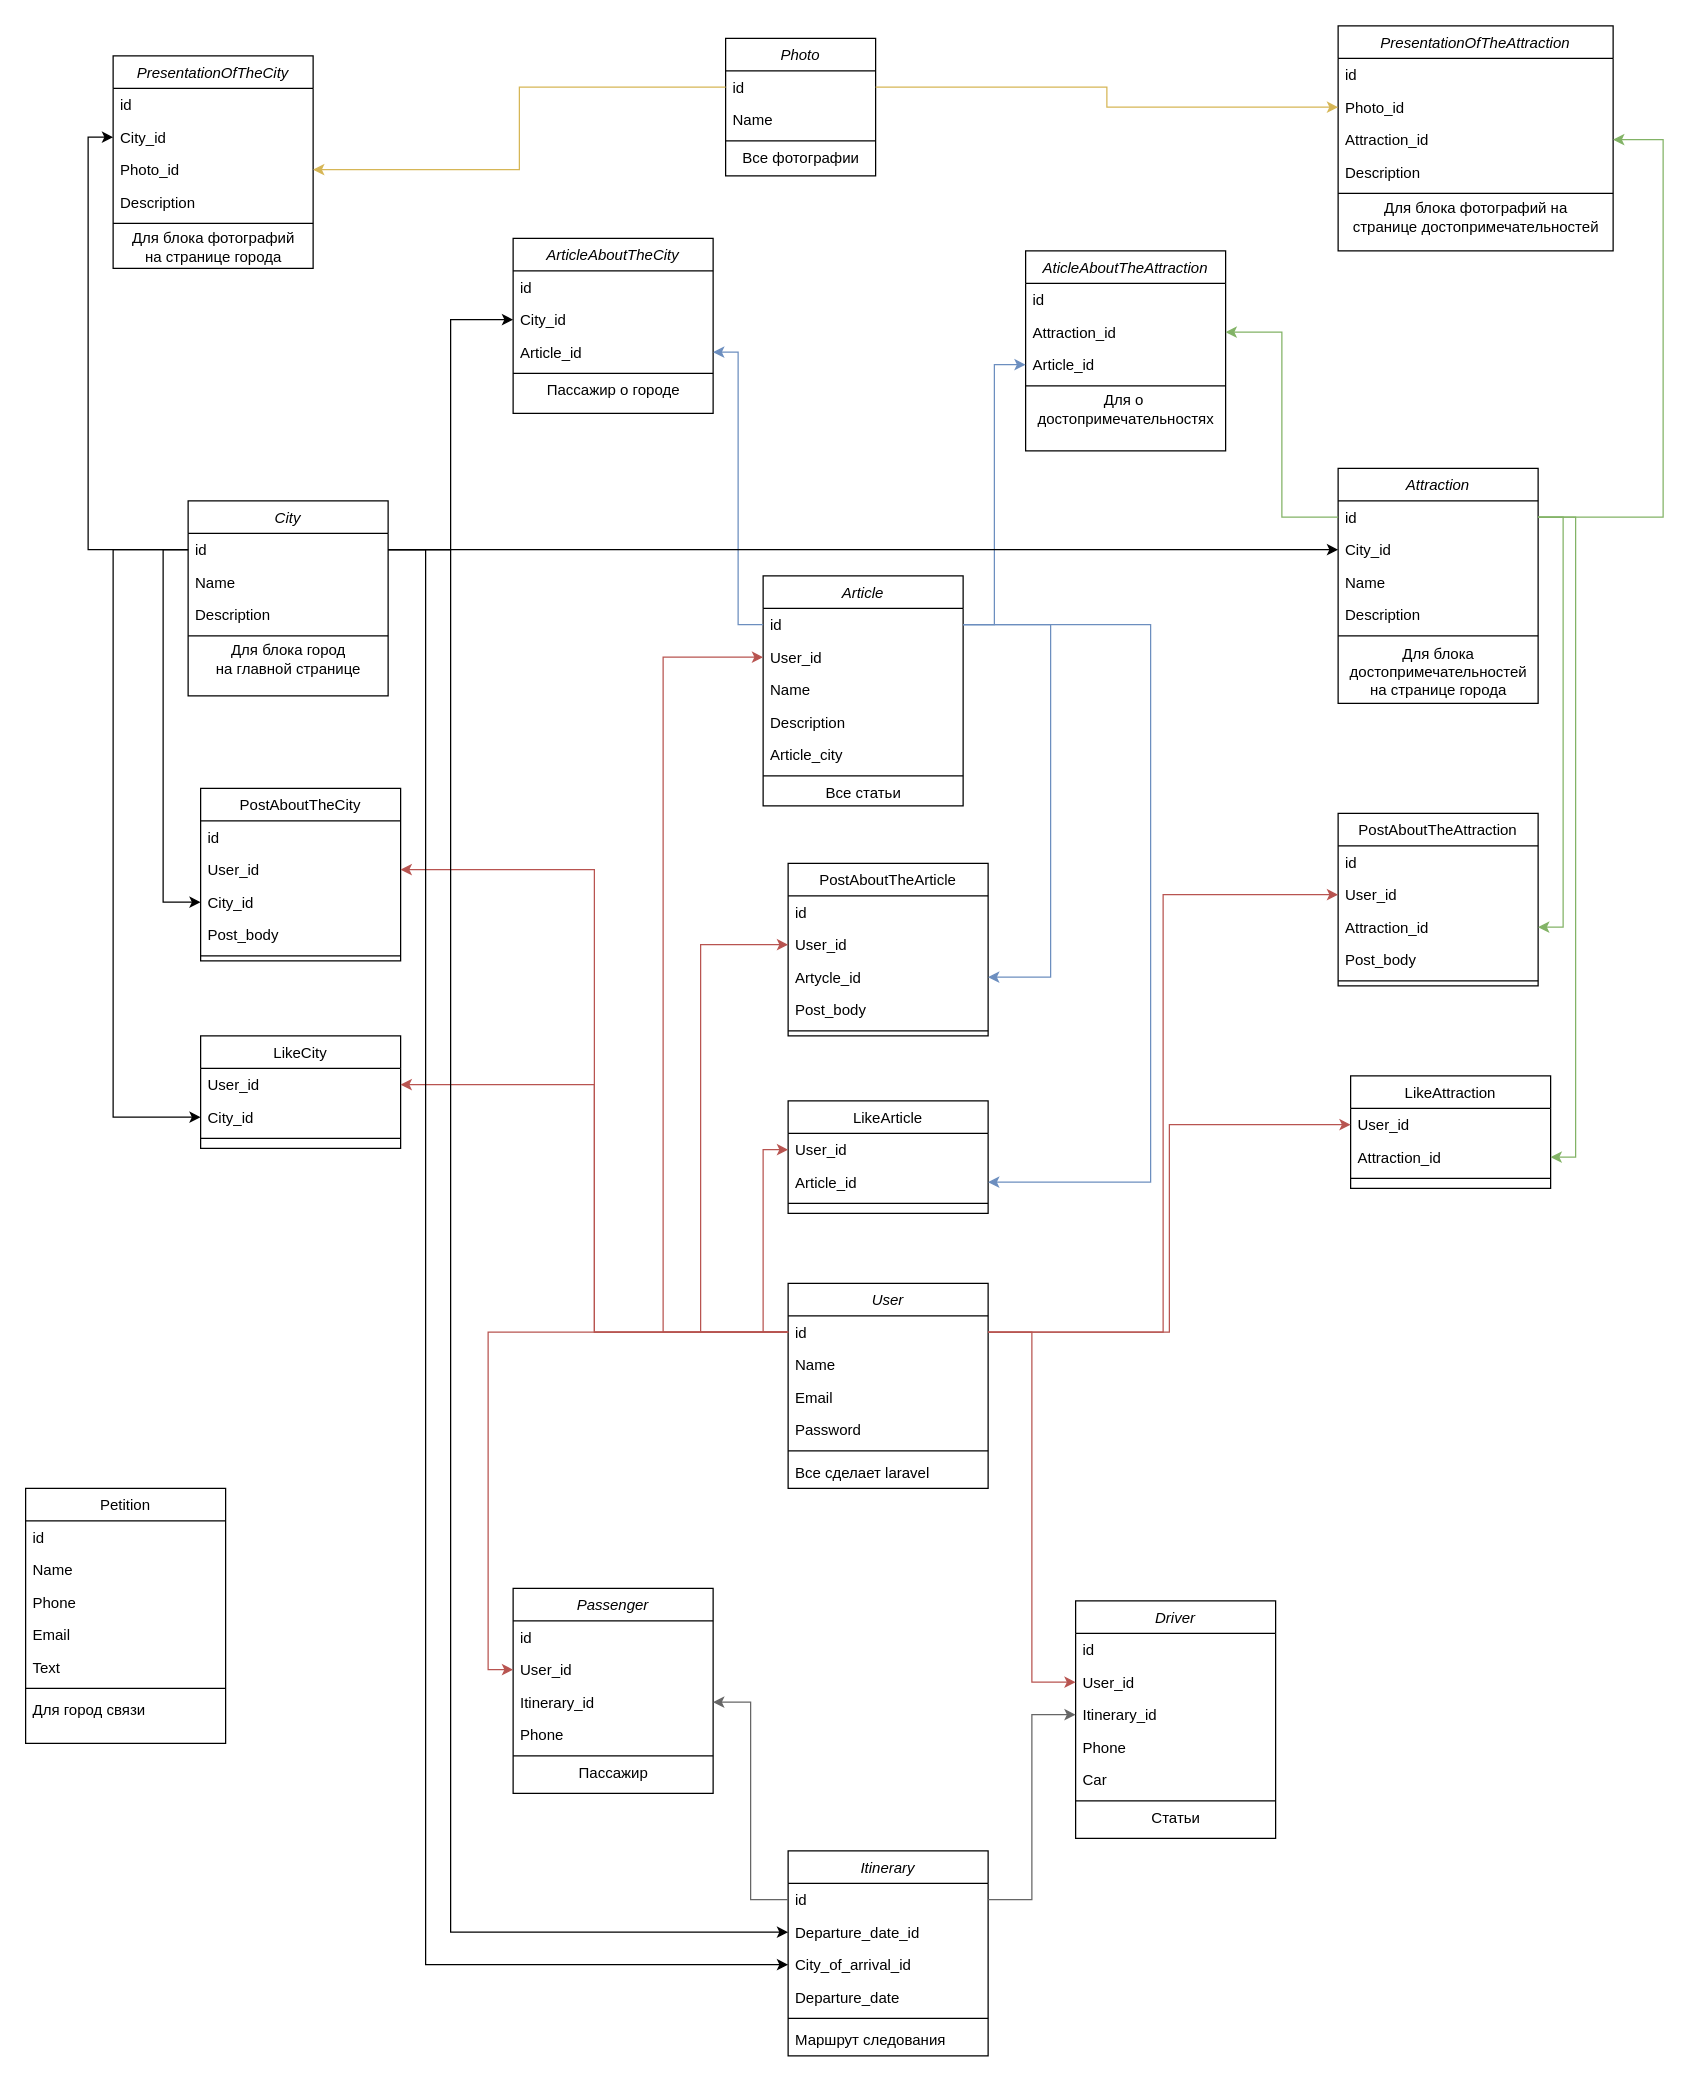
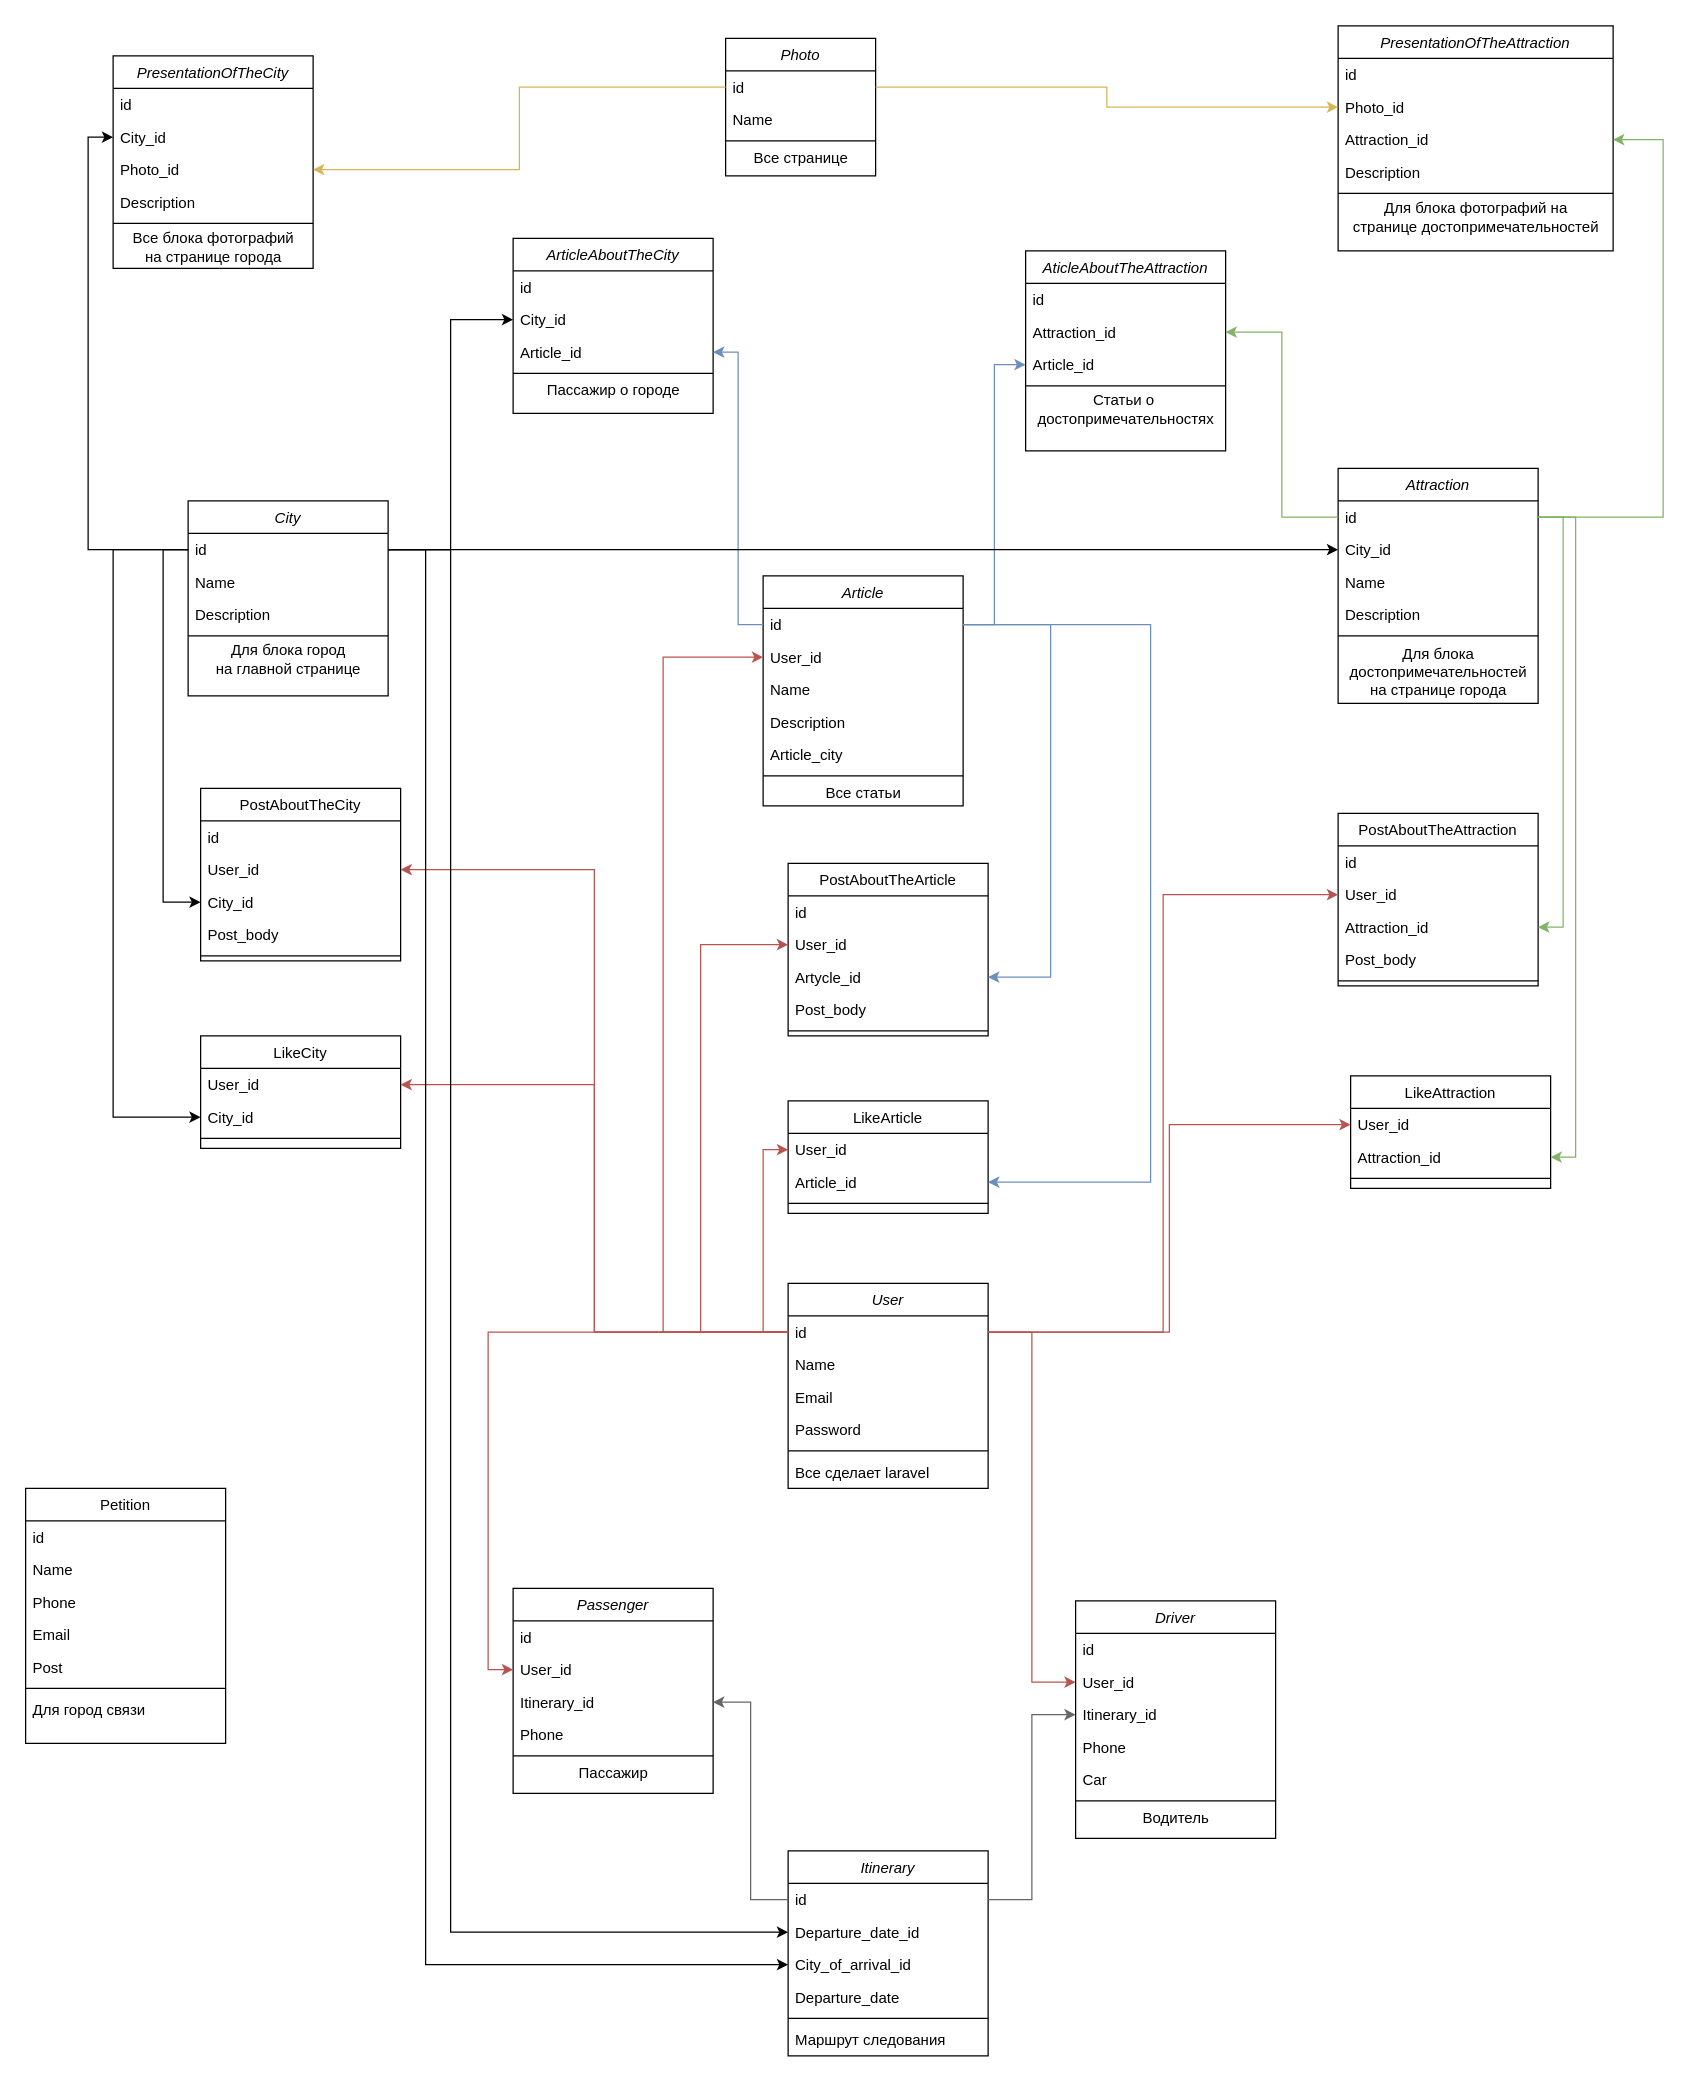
(801, 158) -> (801, 158)
(214, 247) -> (214, 247)
(1126, 409) -> (1126, 409)
(49, 1668) -> (49, 1668)
(1176, 1818) -> (1176, 1818)
